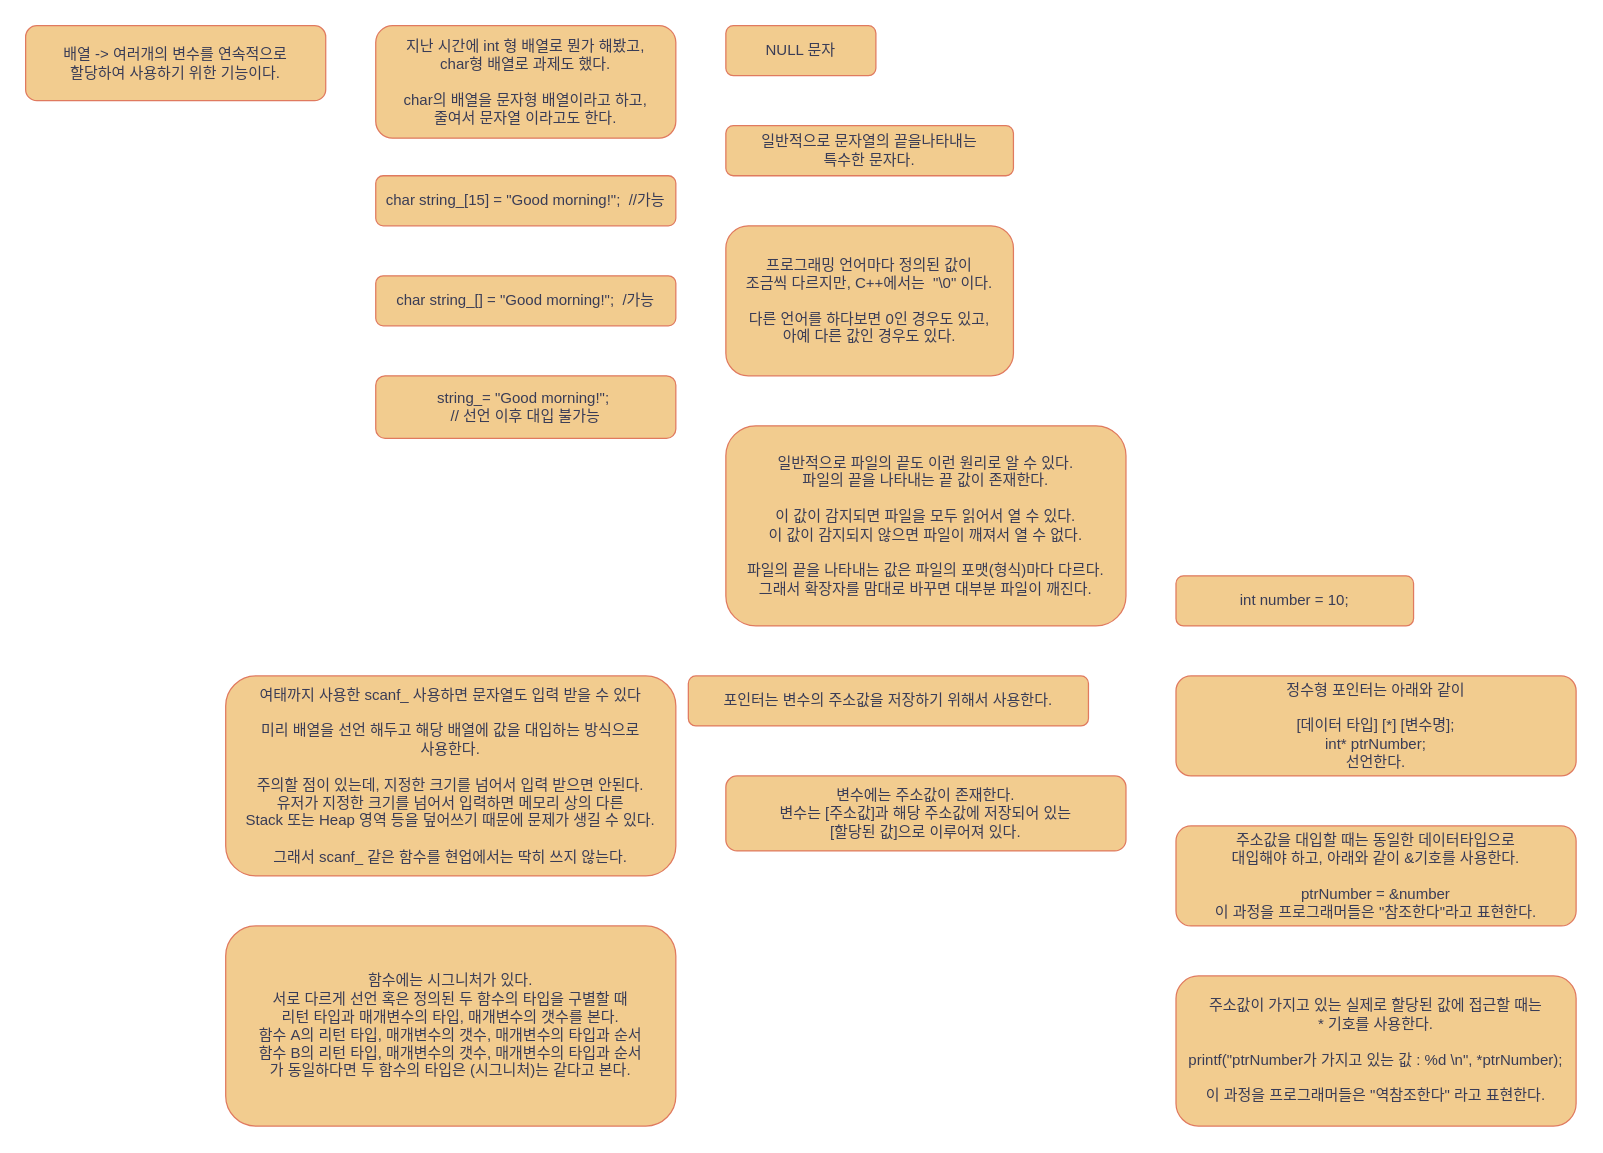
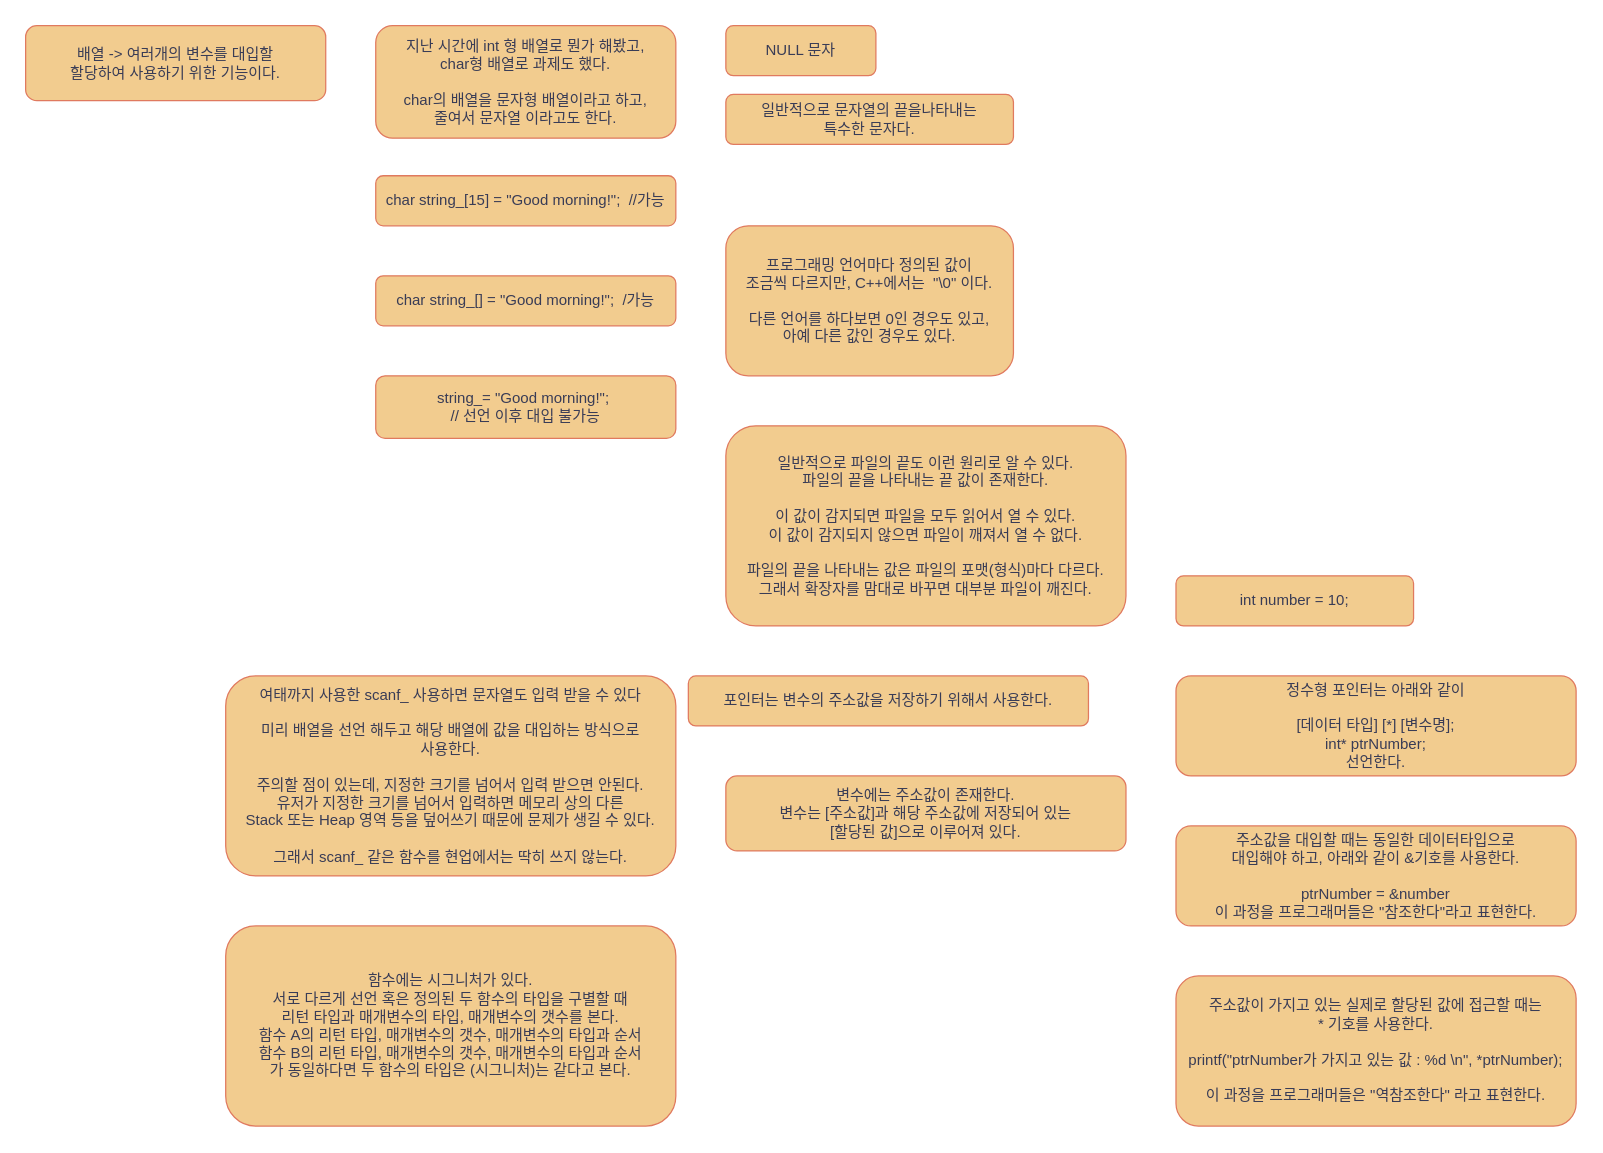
(176, 63) -> (176, 63)
(869, 151) -> (869, 119)
